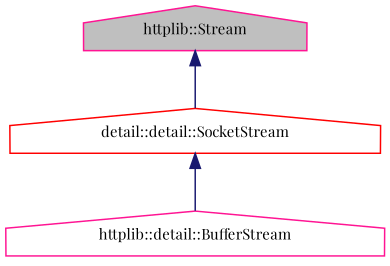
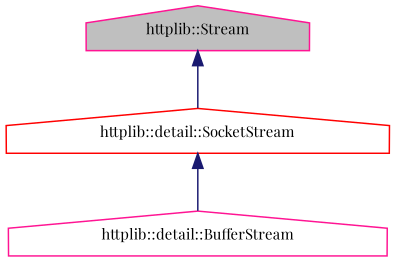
(195, 133) -> (198, 133)
